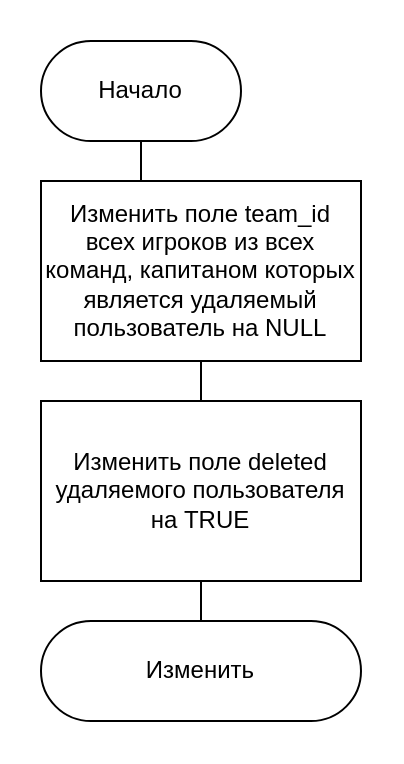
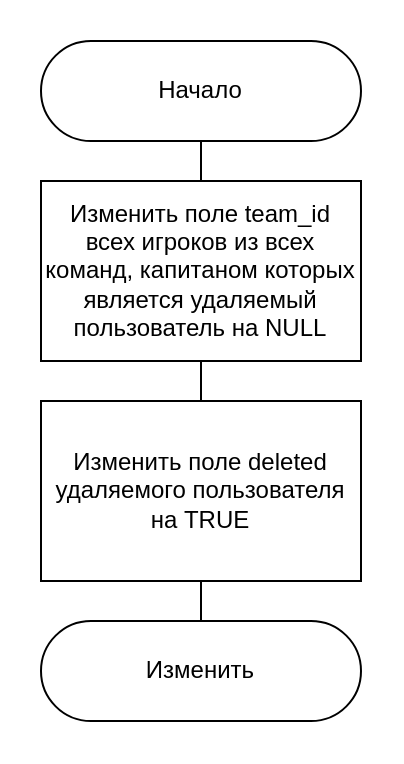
(141, 91) -> (201, 91)
